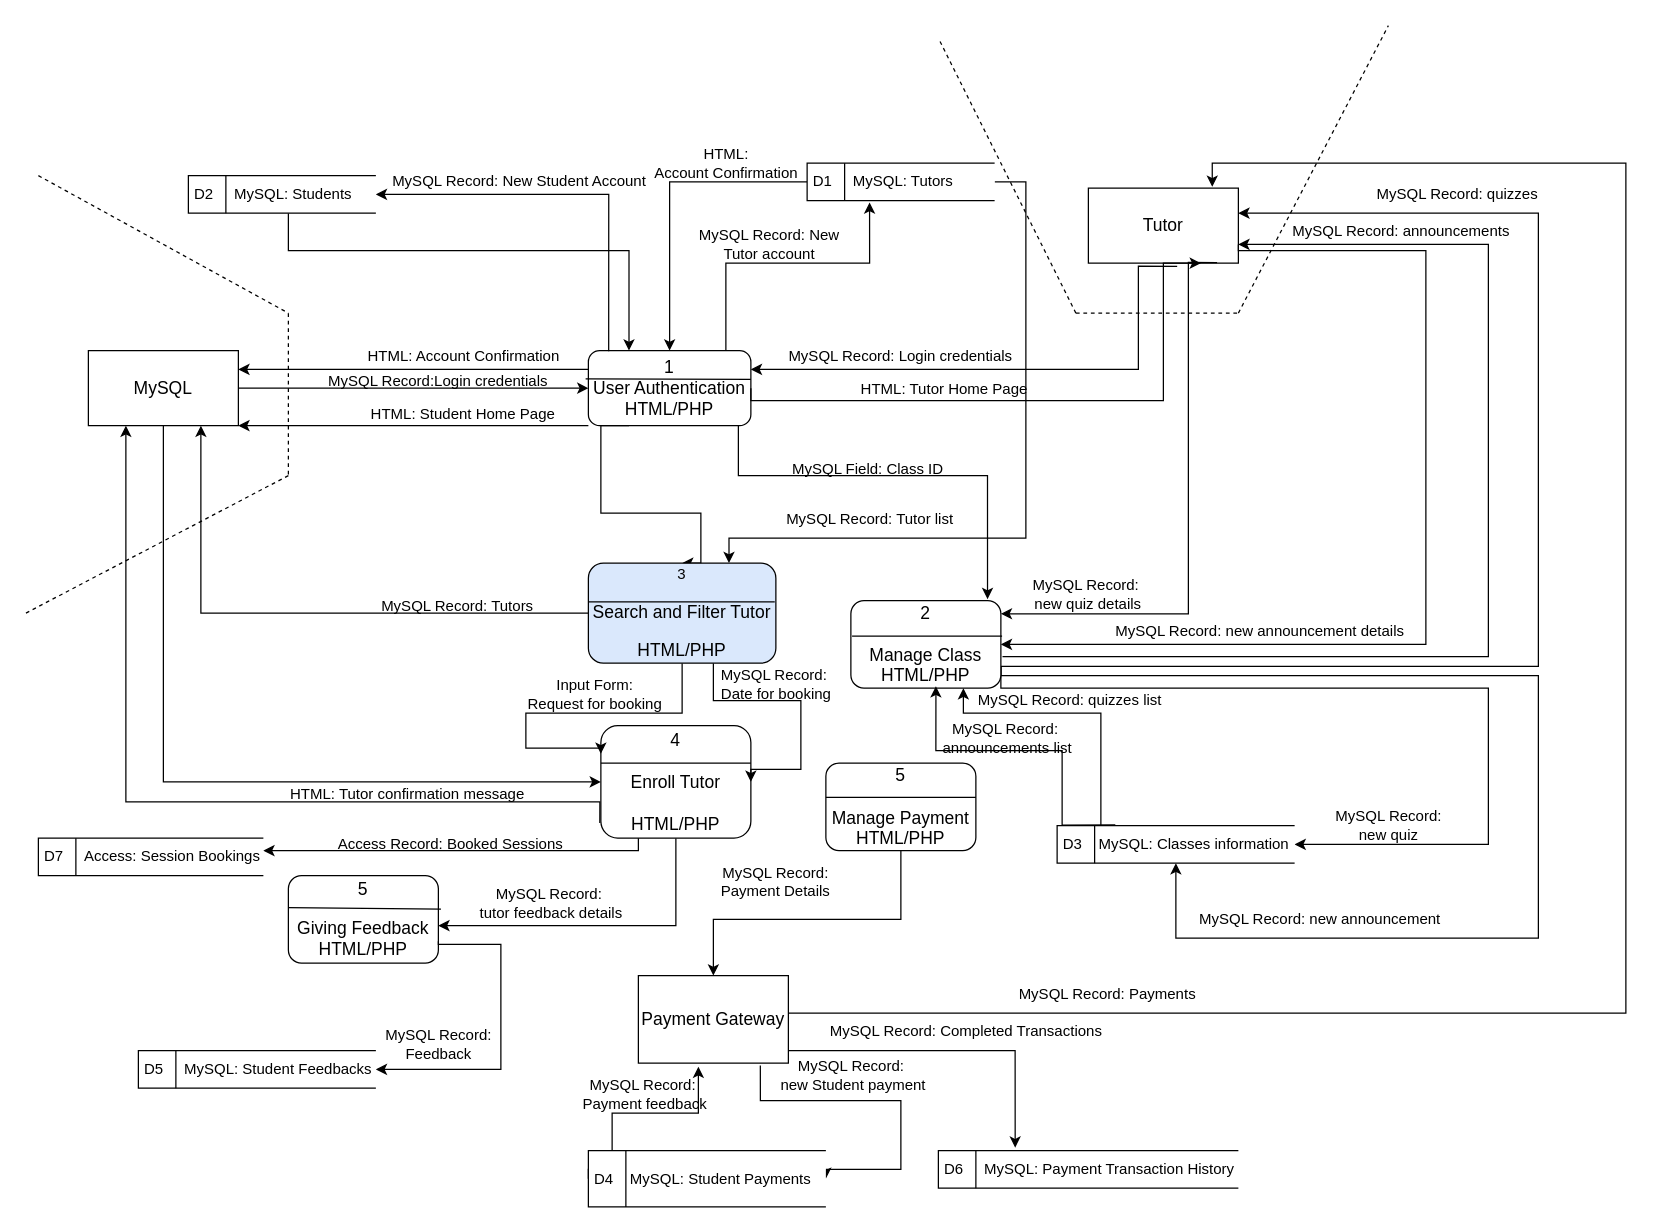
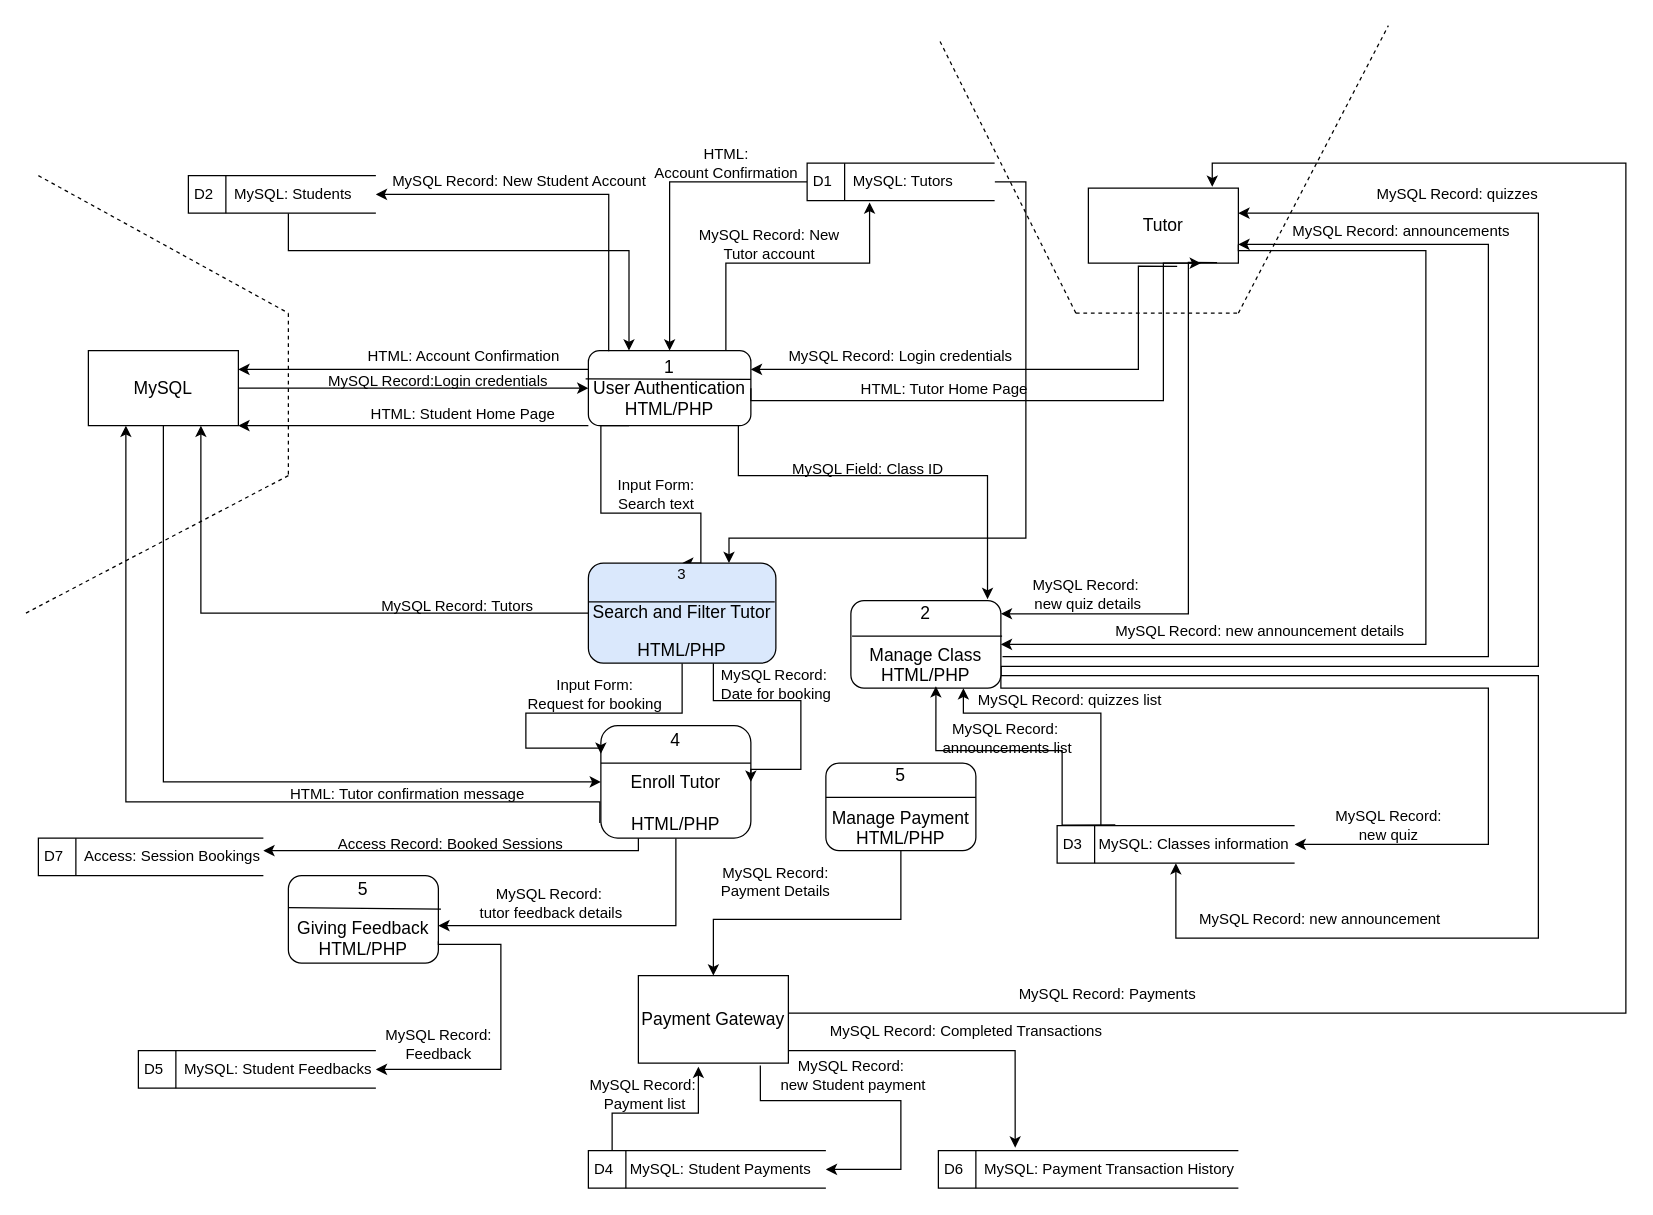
none -> (656, 494)
(869, 519) -> none
(645, 1094) -> (645, 1094)
(707, 1179) -> (707, 1169)
